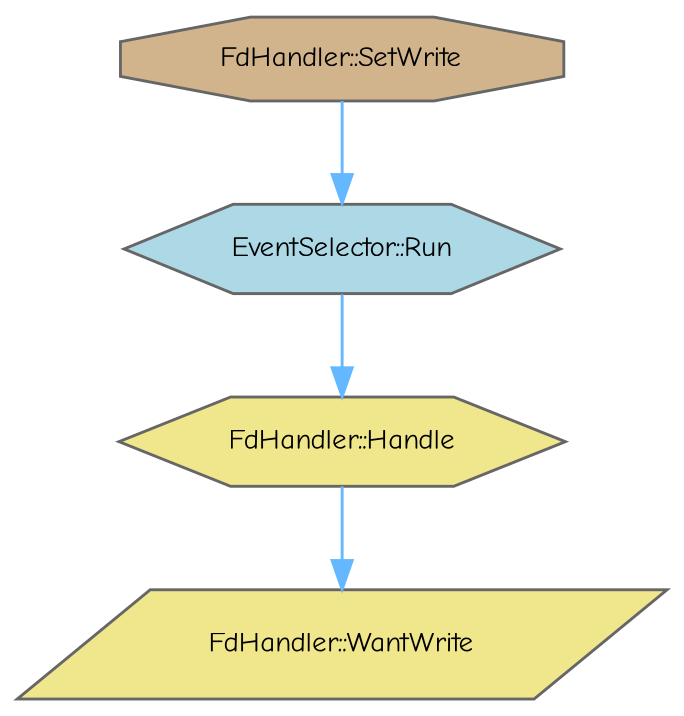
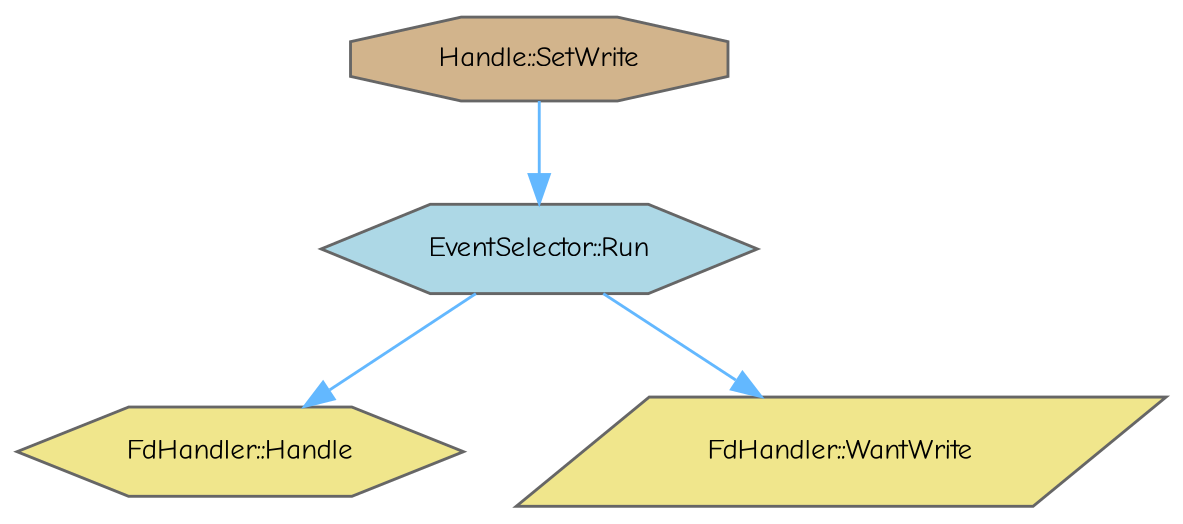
(342, 59) -> (539, 59)
(342, 523) -> (670, 337)
